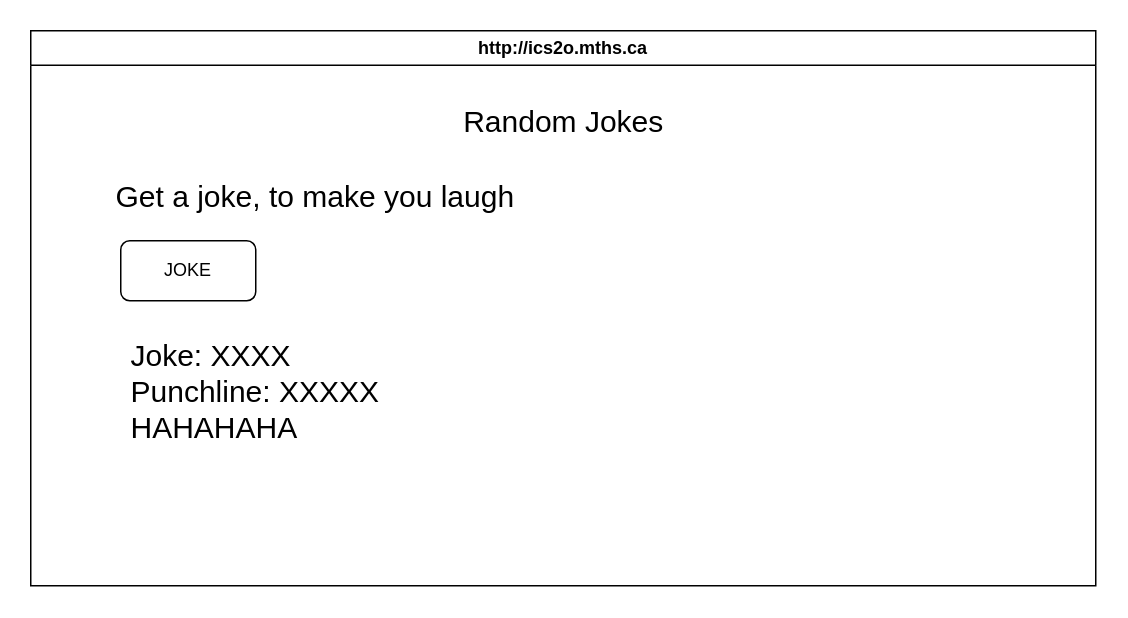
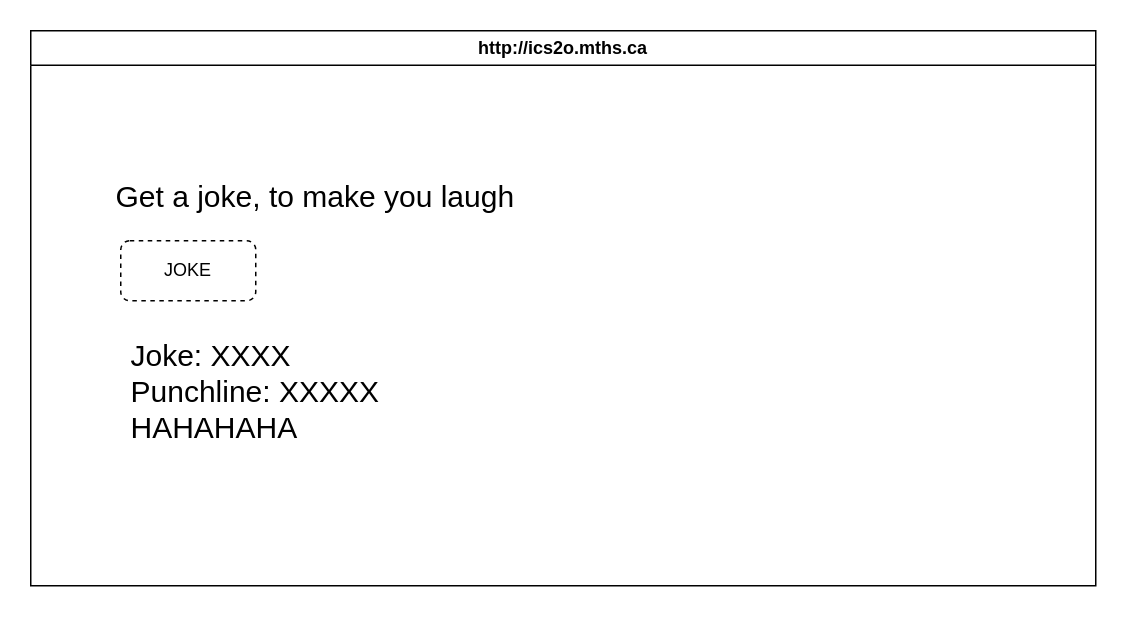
(563, 121) -> none
(188, 271) -> (188, 271)
